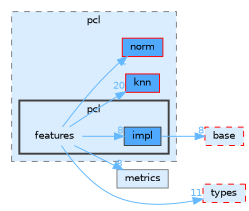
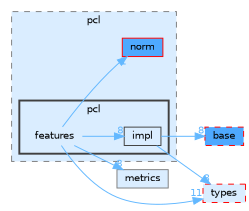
(143, 83) -> none
(143, 136) -> (143, 136)
(224, 136) -> (224, 136)
none -> (182, 164)
